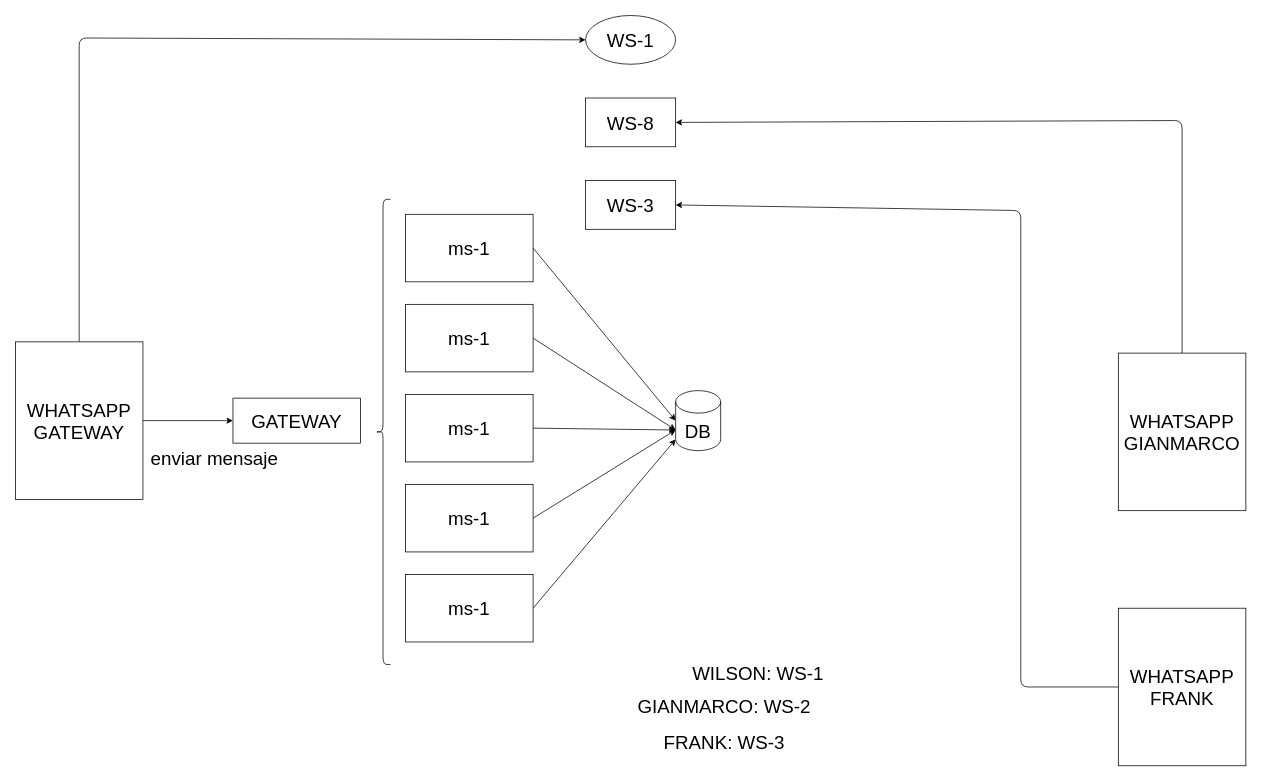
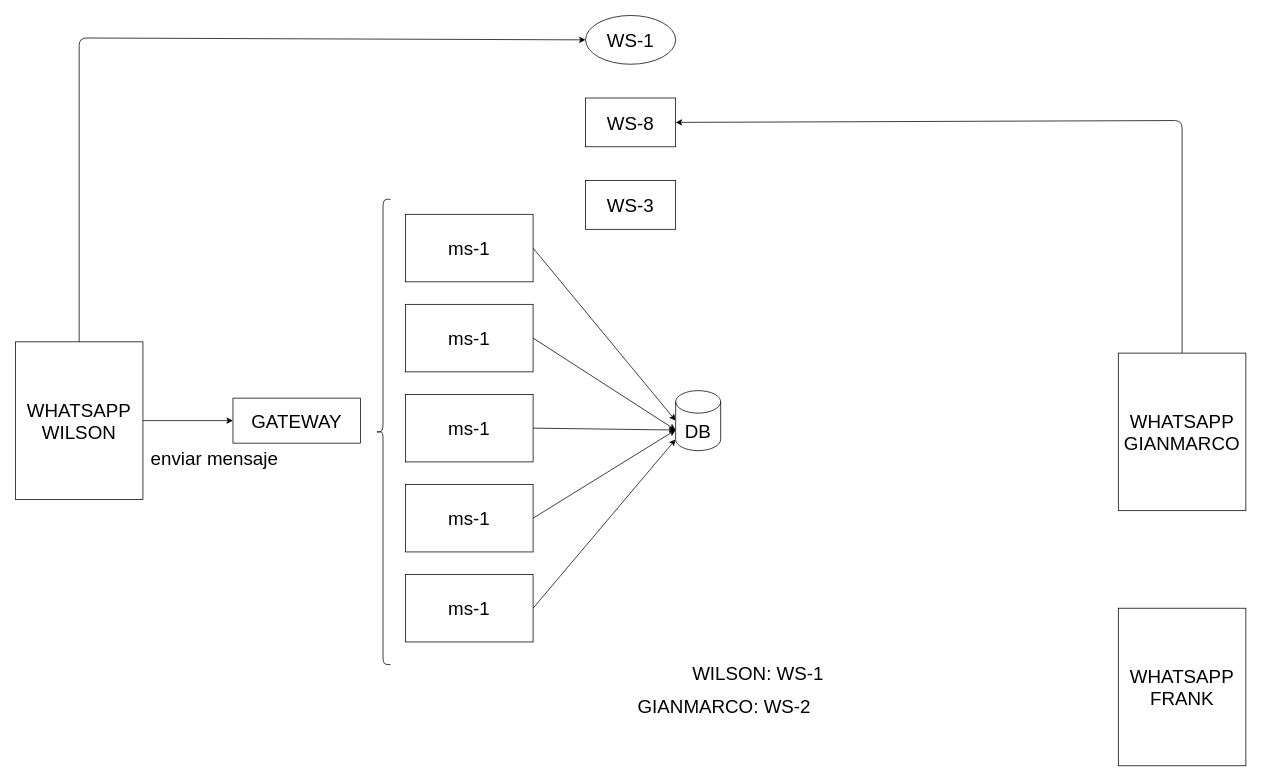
(79, 420) -> (79, 420)
(1020, 440) -> none
(724, 741) -> none
